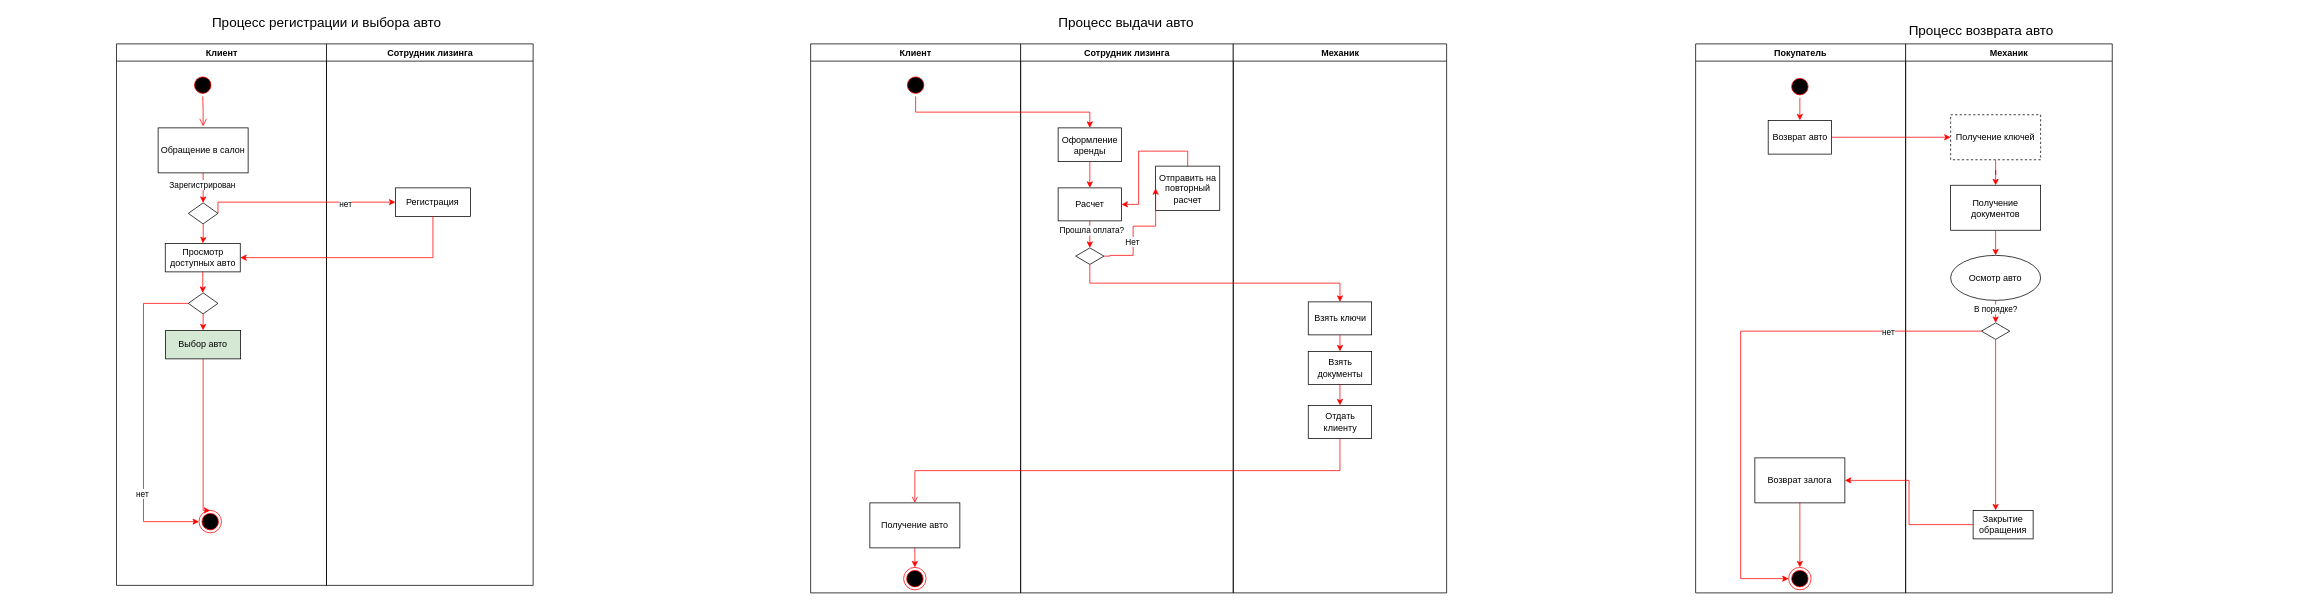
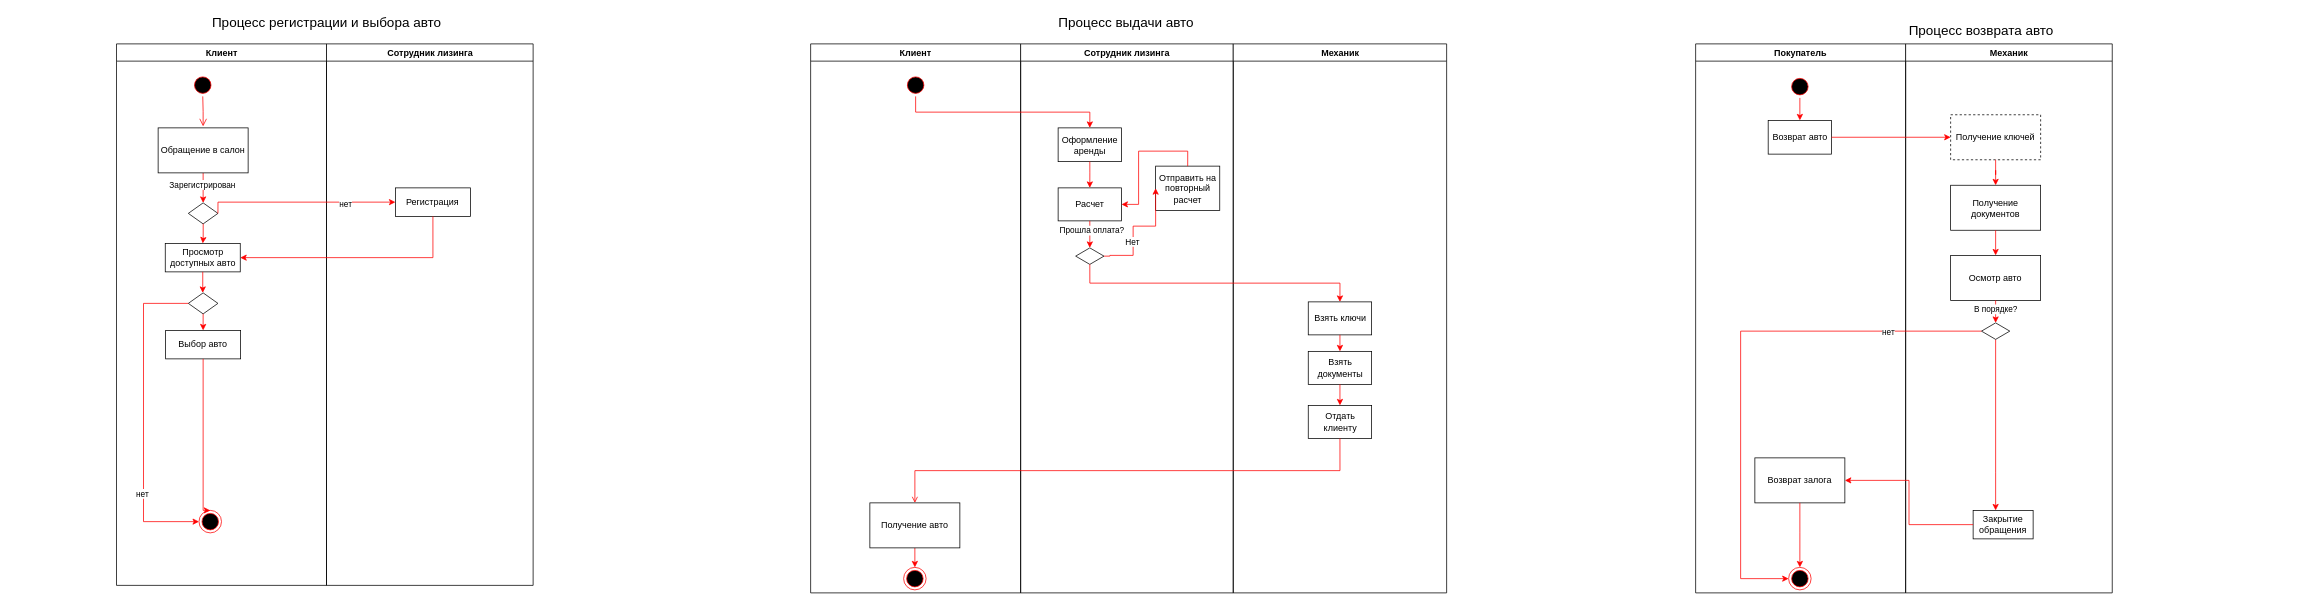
(1995, 278) -> (1995, 278)
(203, 345) -> (203, 345)
